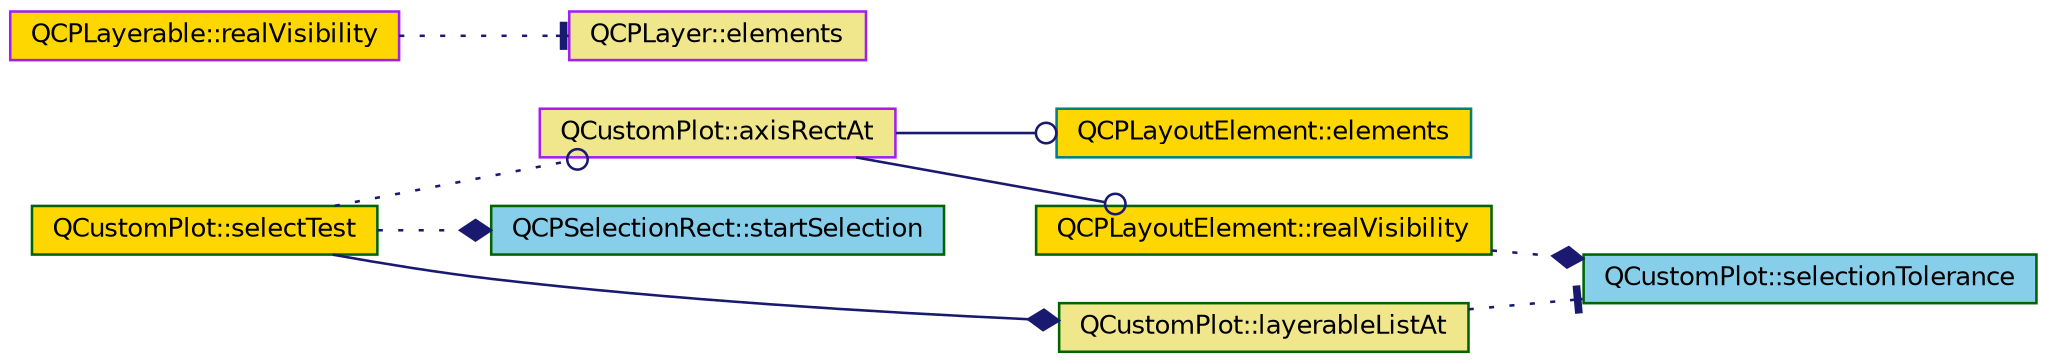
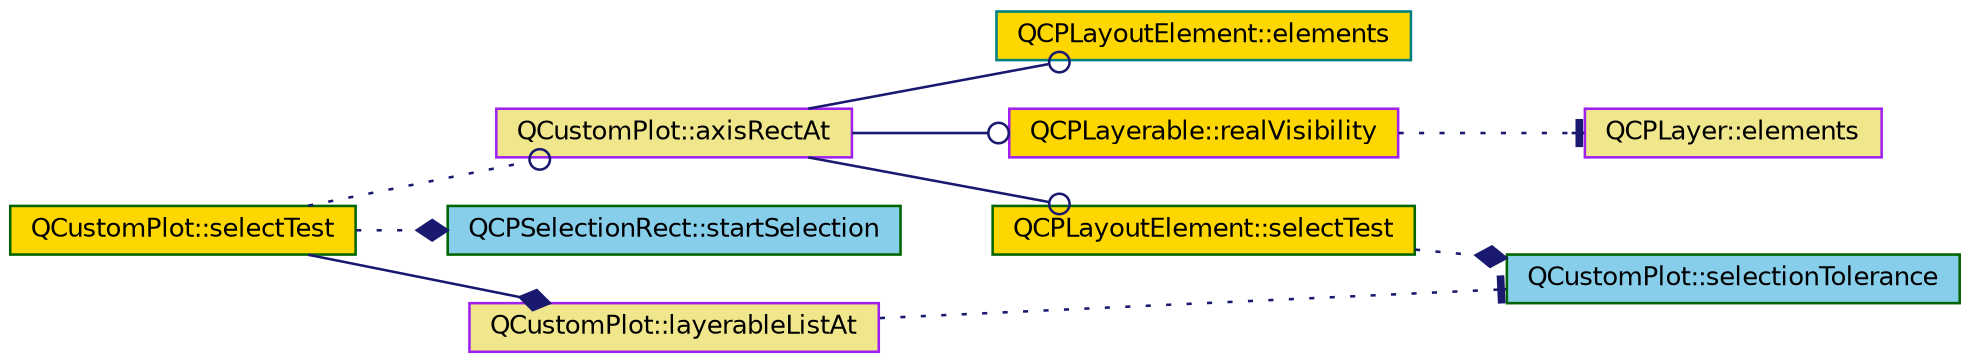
none -> (920, 133)
(1264, 230) -> (1204, 230)
(1264, 327) -> (674, 327)
